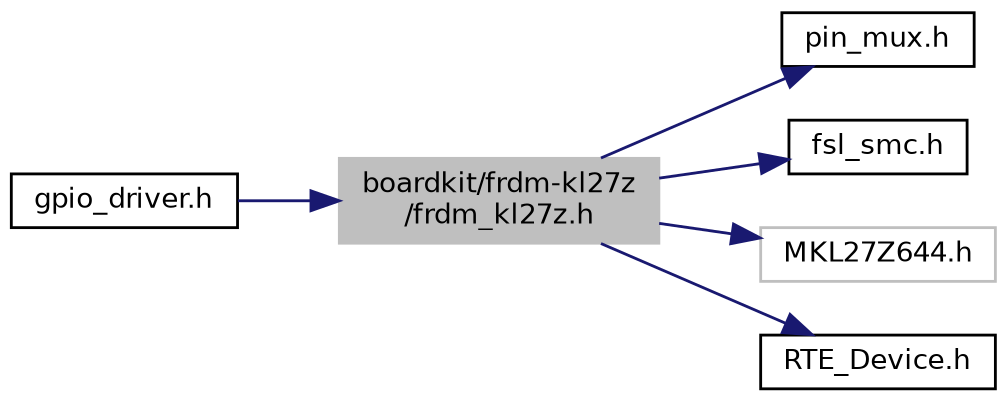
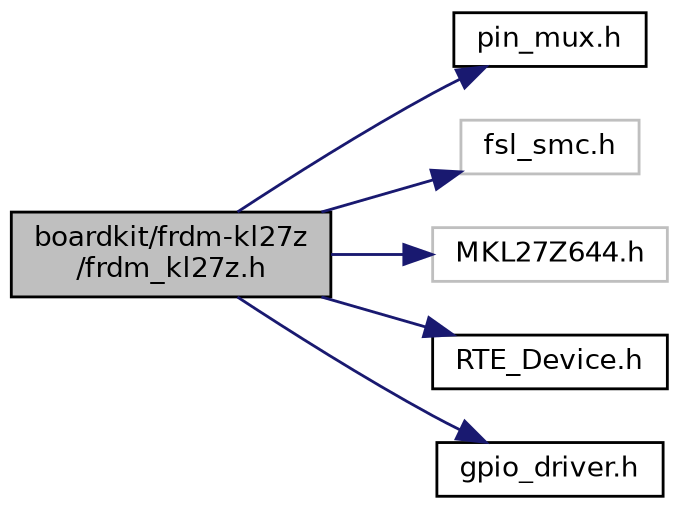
(878, 147) -> (550, 147)
(274, 201) -> (347, 366)
(499, 201) -> (171, 254)
